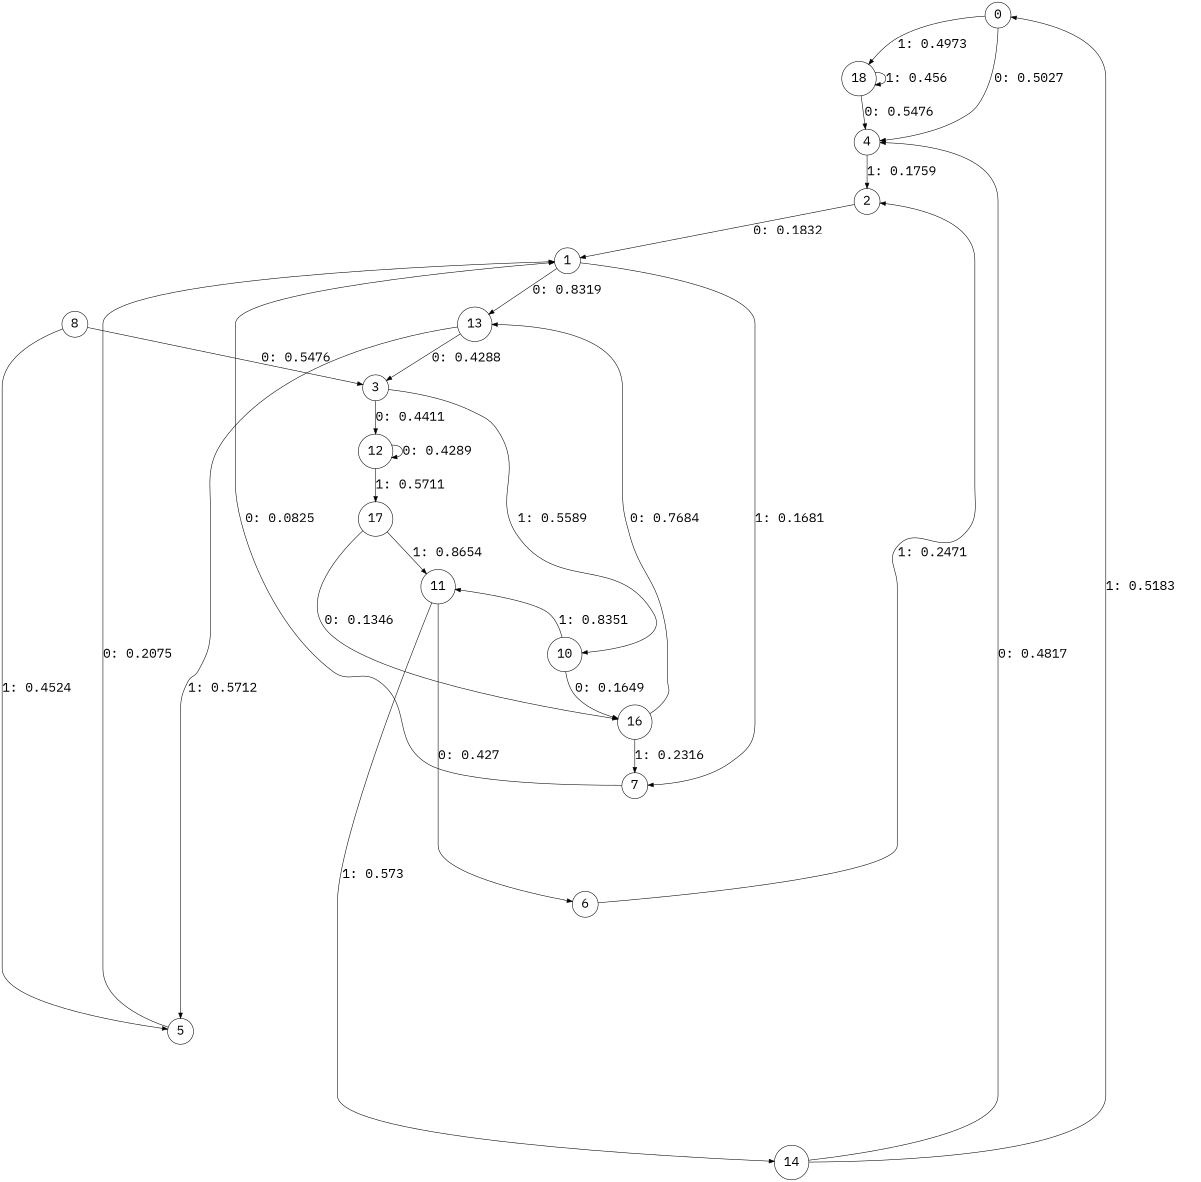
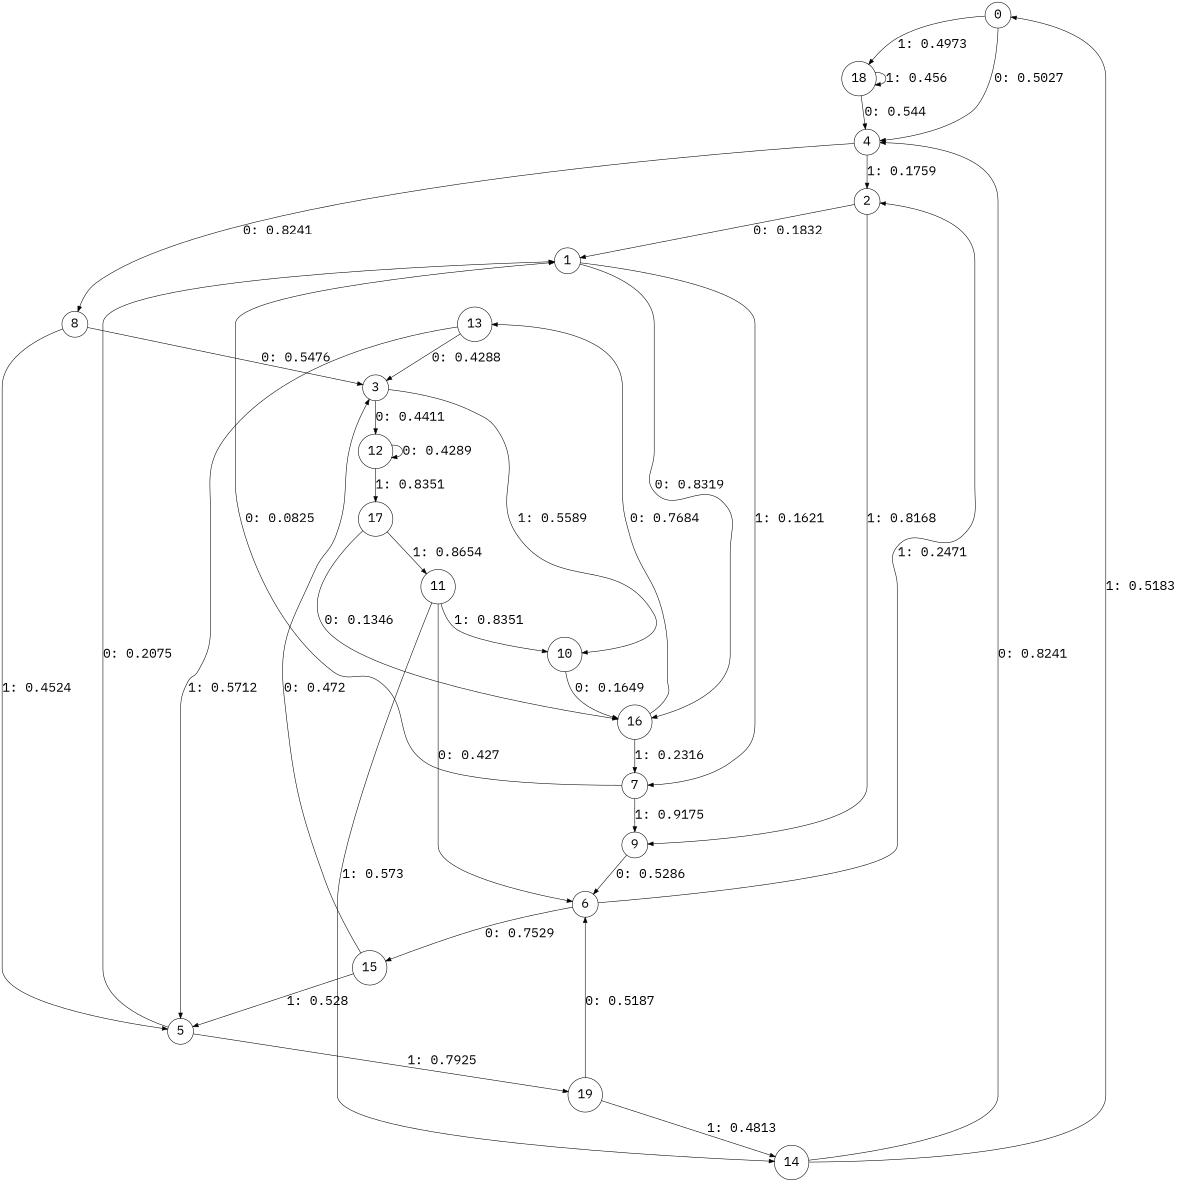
(911, 112) -> (911, 112)
none -> (454, 185)
(525, 290) -> (682, 499)
(422, 485) -> (422, 485)
(801, 519) -> (801, 519)
(519, 601) -> (484, 640)
(1044, 654) -> (1044, 654)
none -> (635, 845)
none -> (370, 968)
none -> (585, 1095)
